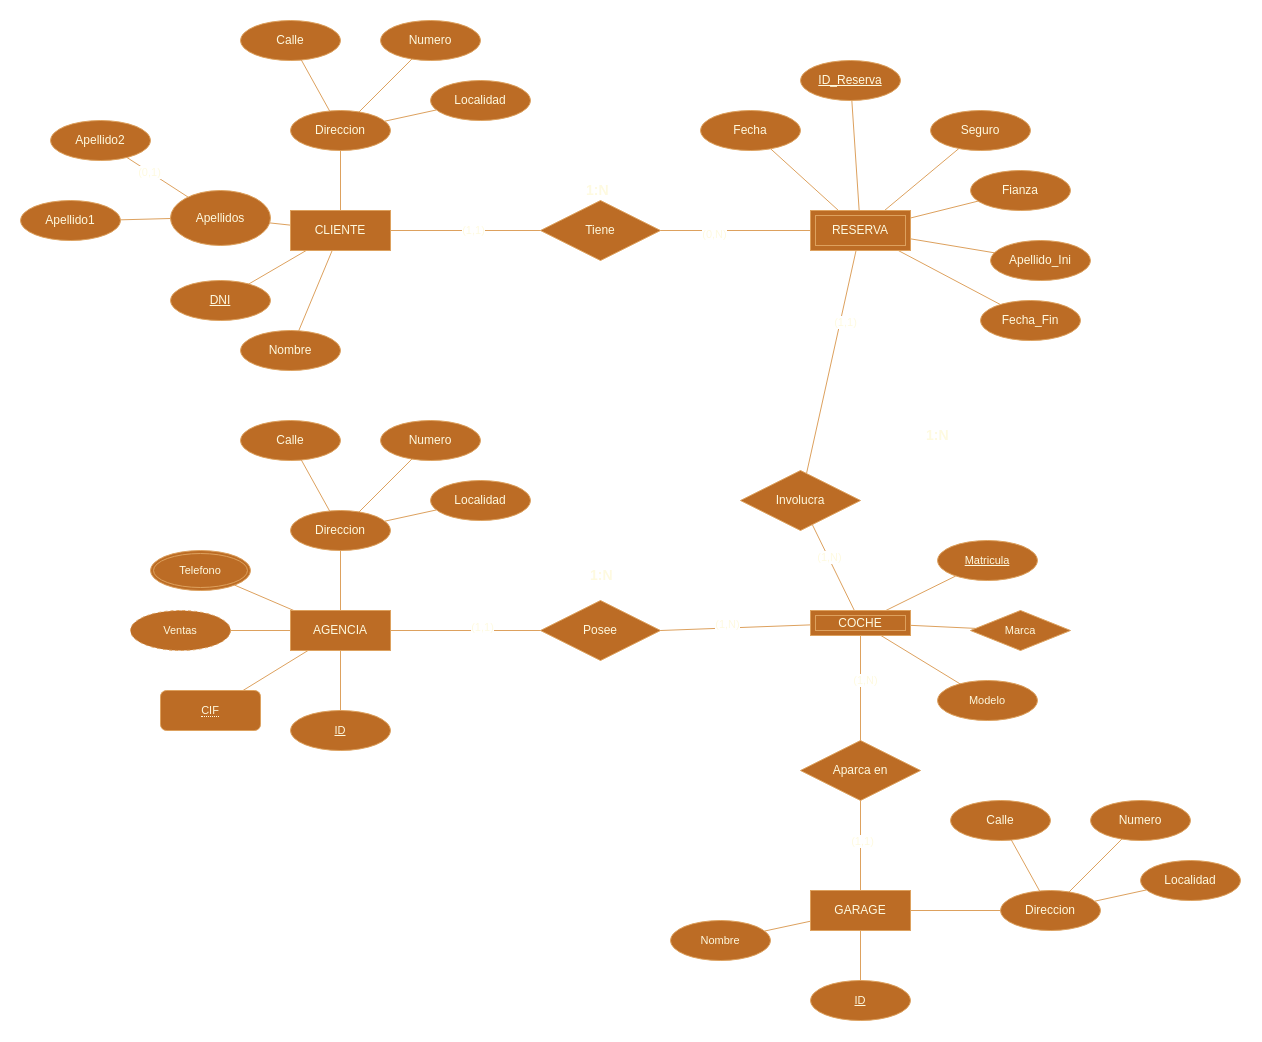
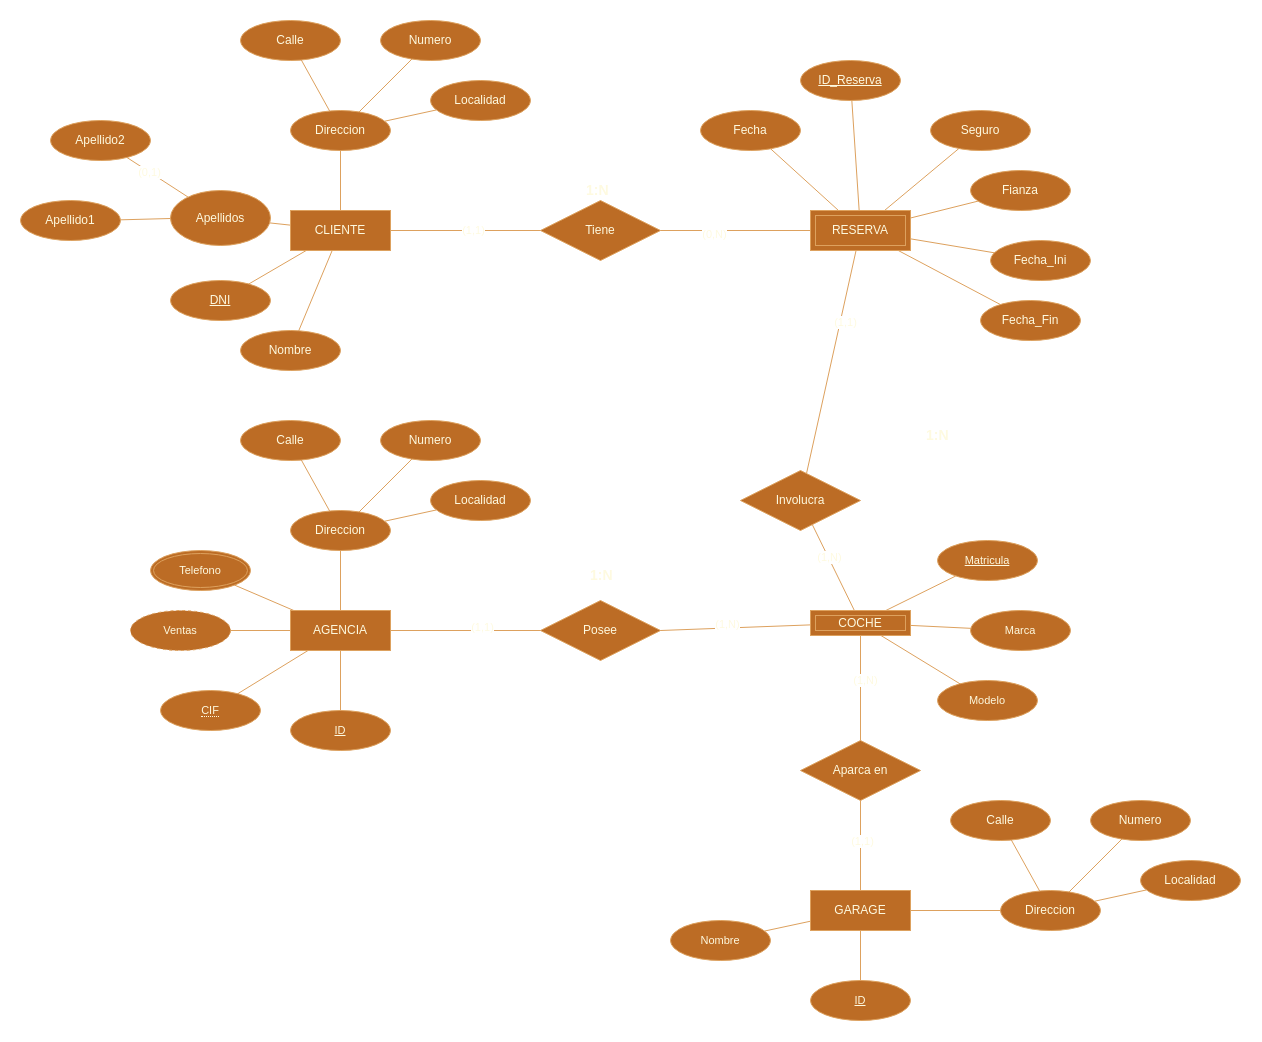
(1041, 261) -> (1041, 261)
(1021, 631) -> (1021, 631)
(211, 711) -> (211, 711)
